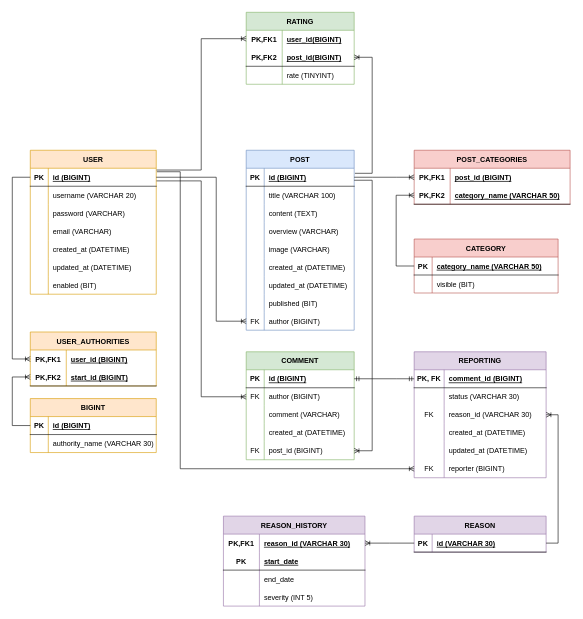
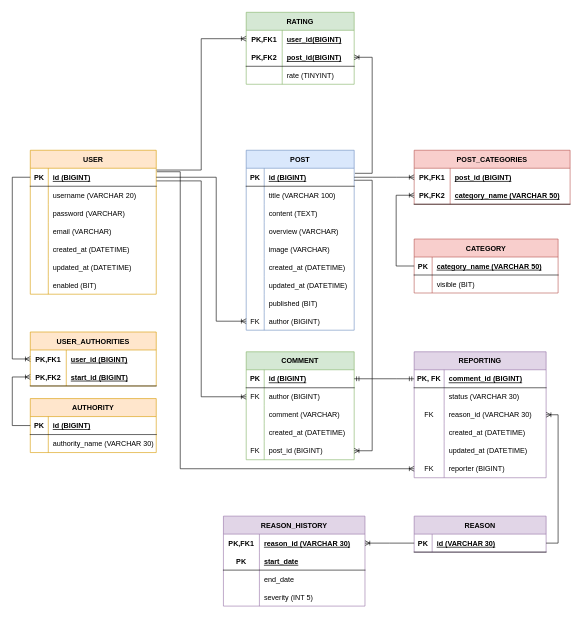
(93, 408) -> (93, 408)
